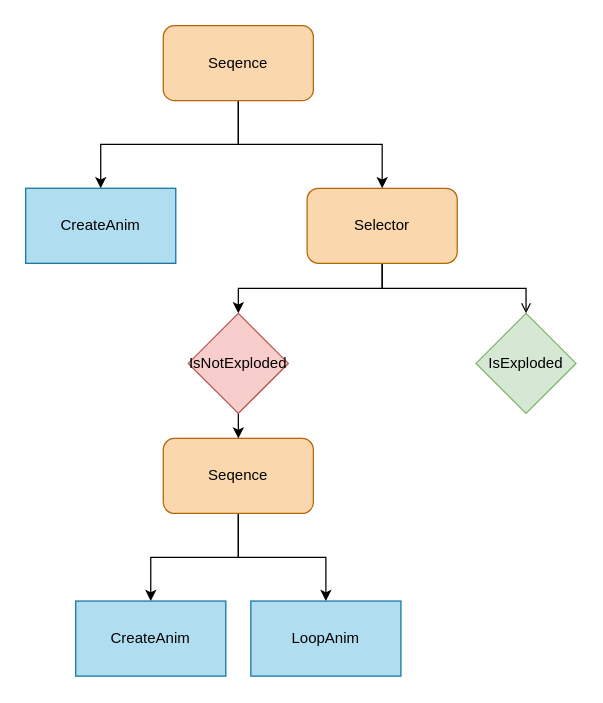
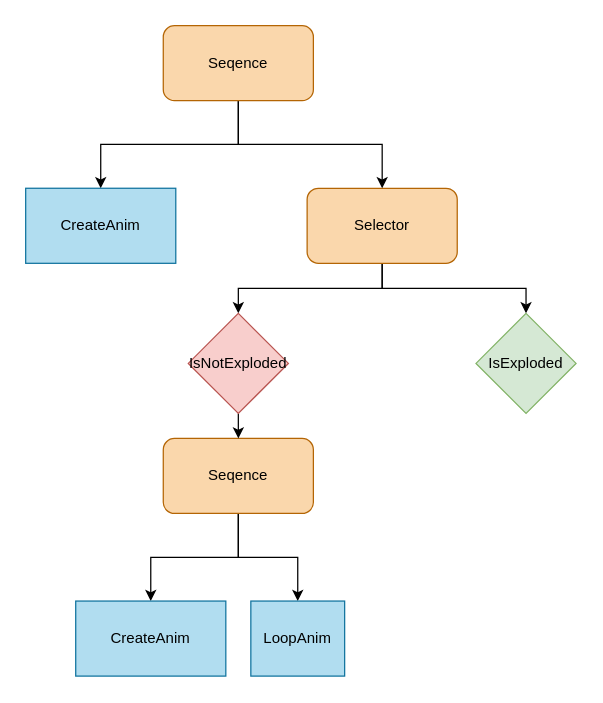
(526, 305) -> (526, 303)
(326, 638) -> (298, 638)
